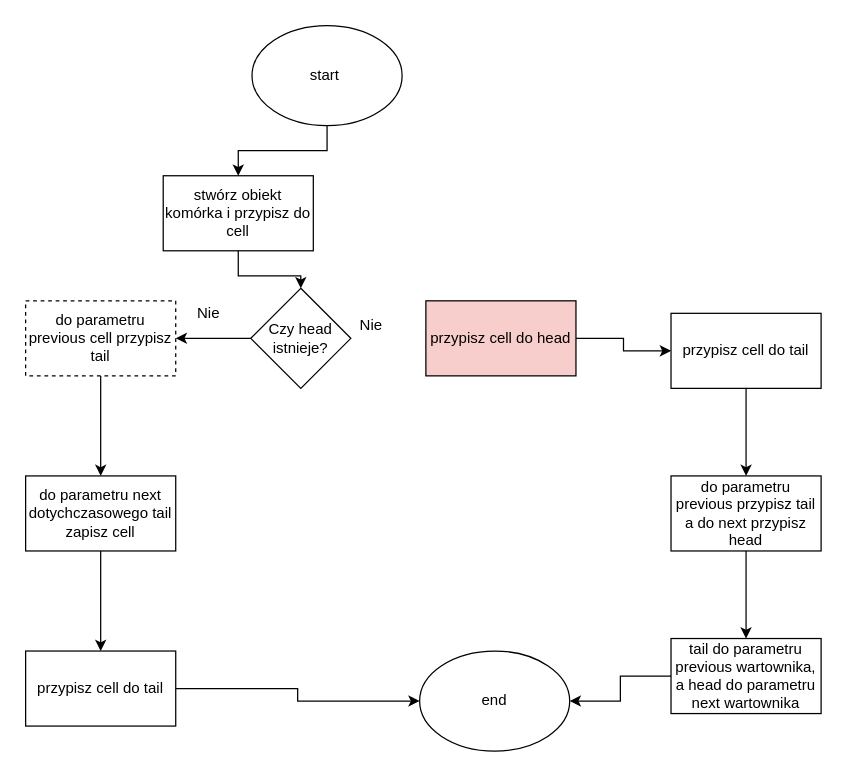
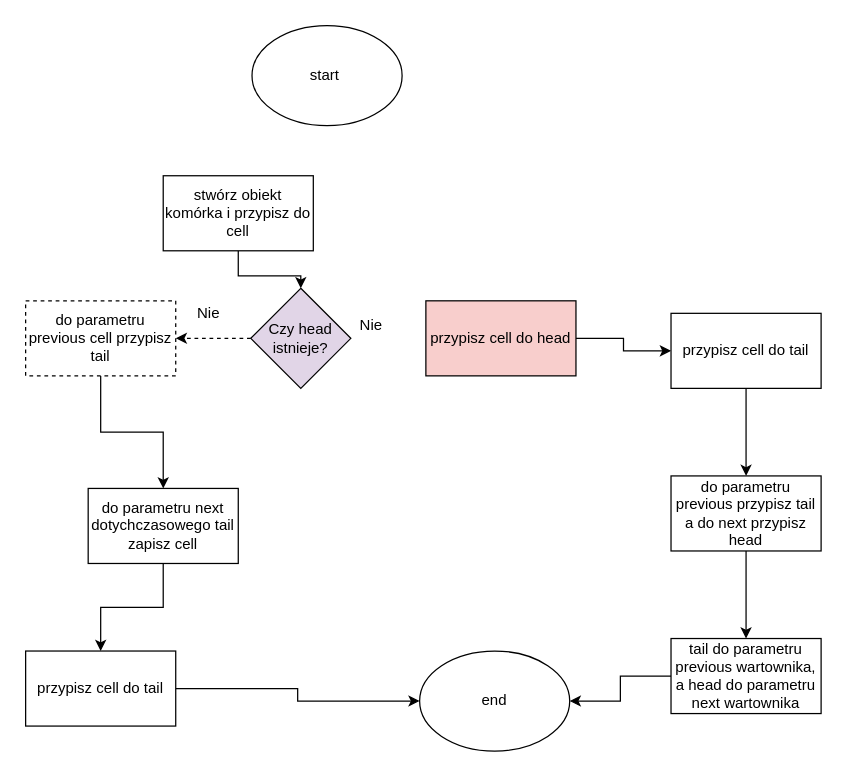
(287, 151) -> none
(216, 338) -> (216, 338)
(301, 338) -> (301, 338)
(101, 513) -> (163, 526)
